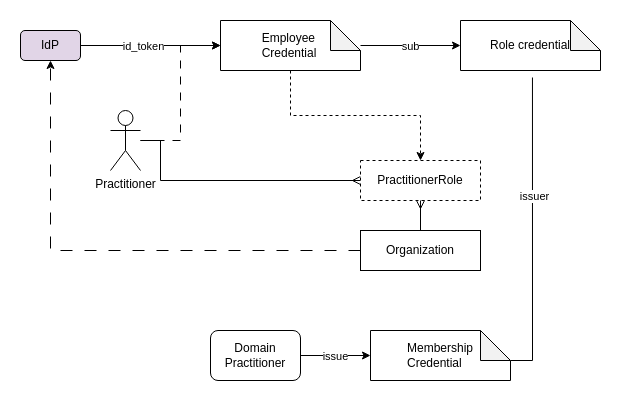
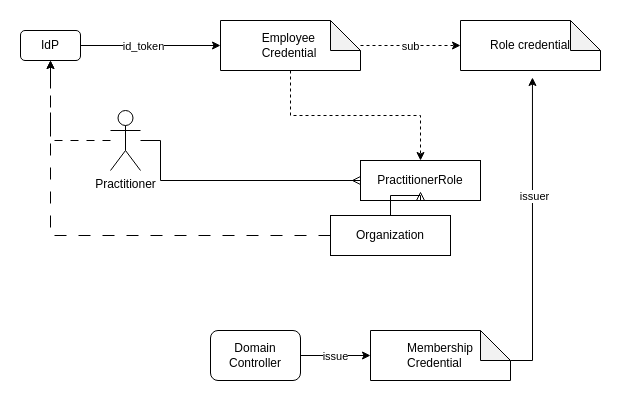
(51, 46) -> (51, 46)
(382, 46) -> (382, 46)
(532, 83) -> (532, 85)
(181, 101) -> (79, 141)
(421, 181) -> (421, 181)
(421, 251) -> (391, 236)
(256, 356) -> (256, 356)
